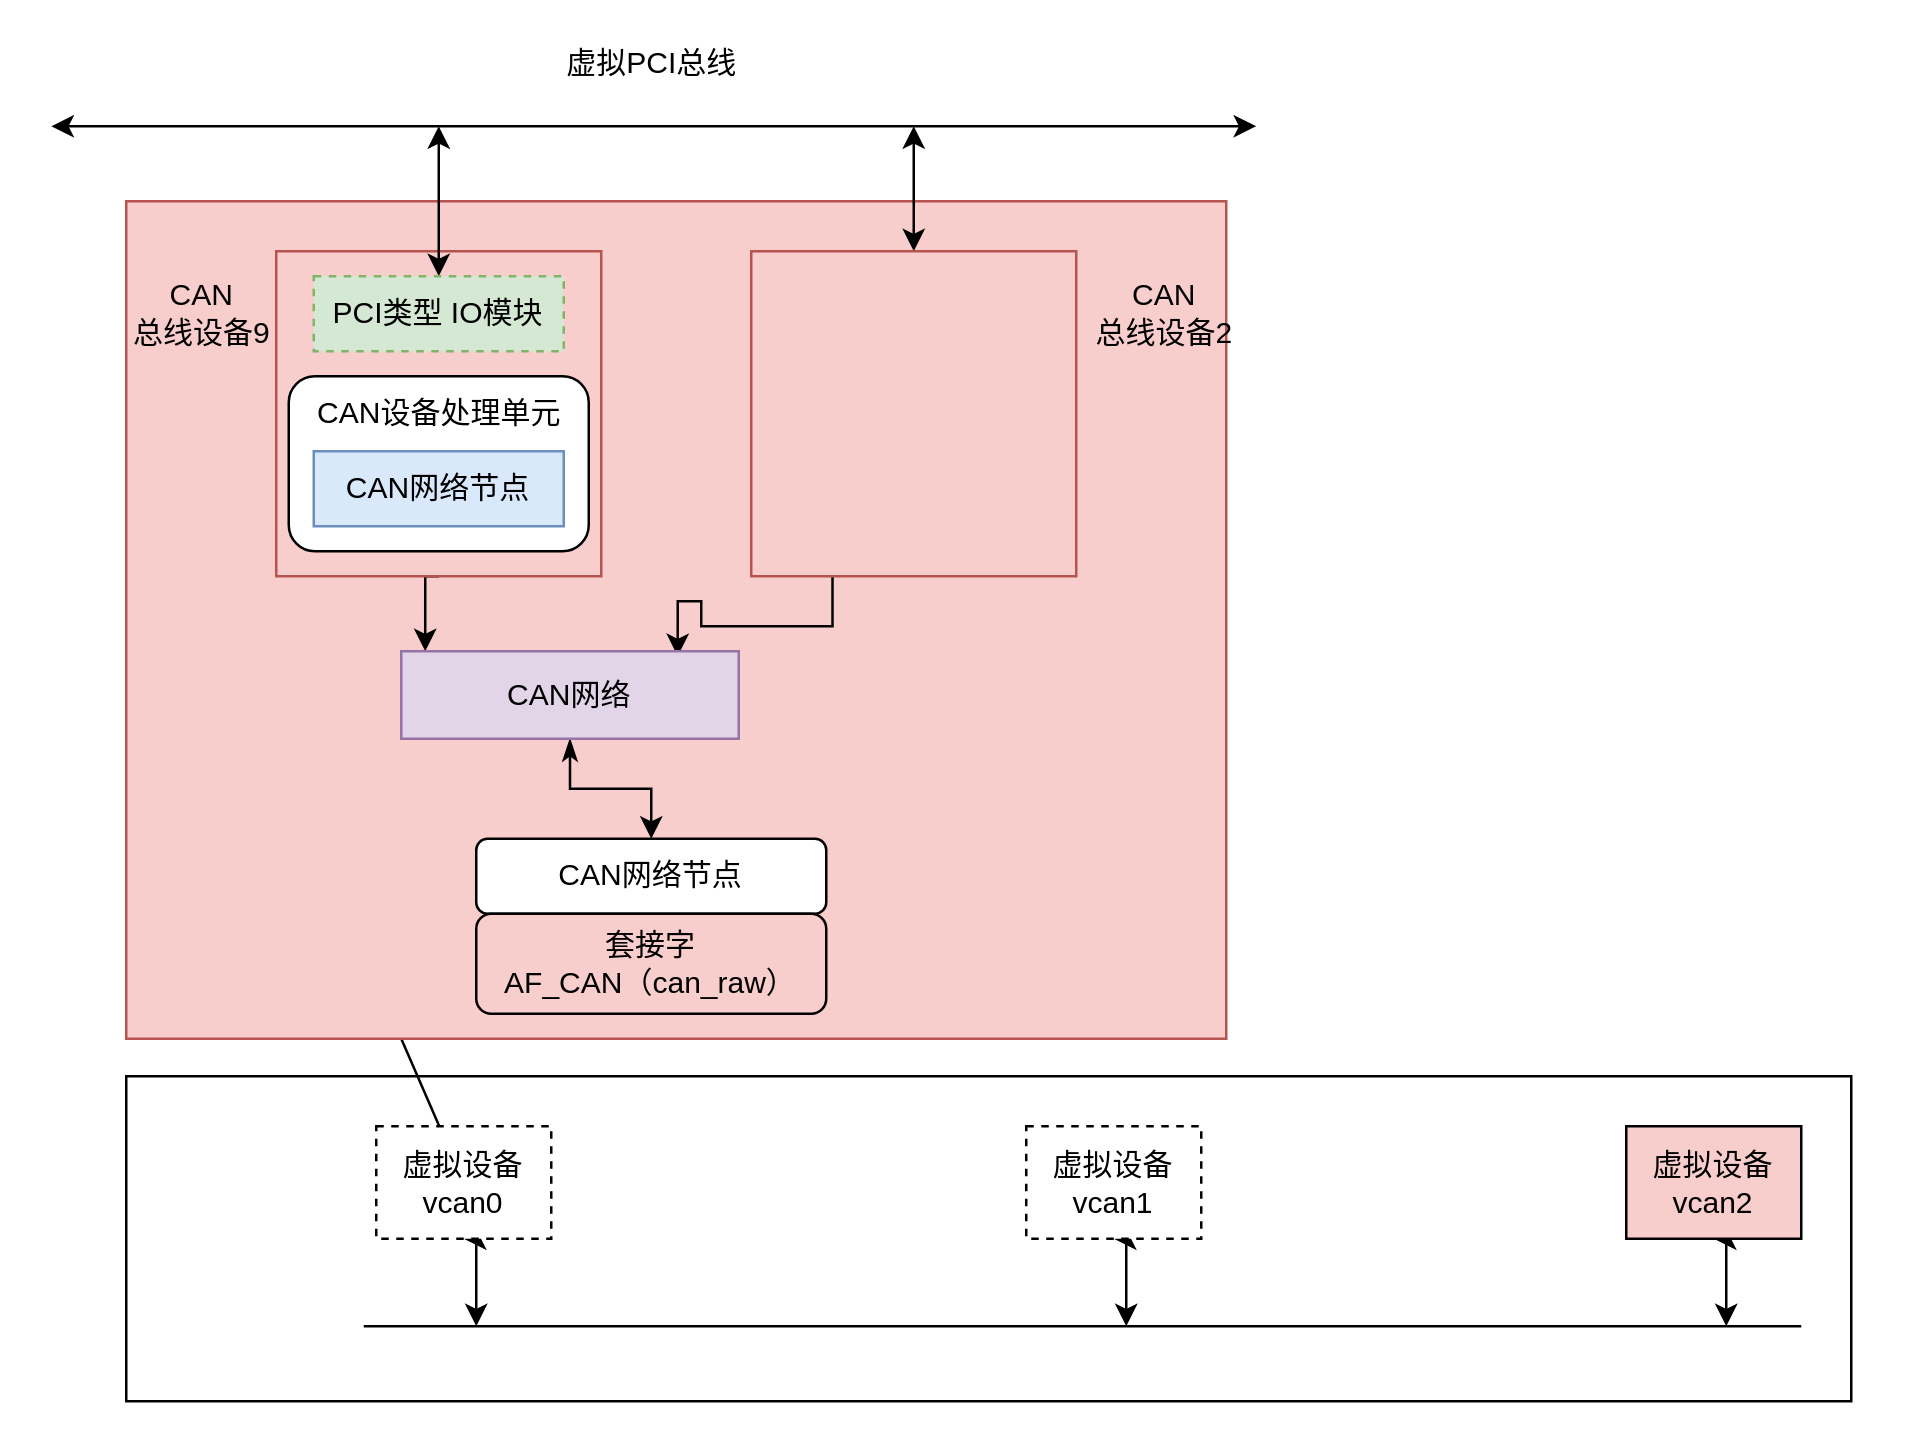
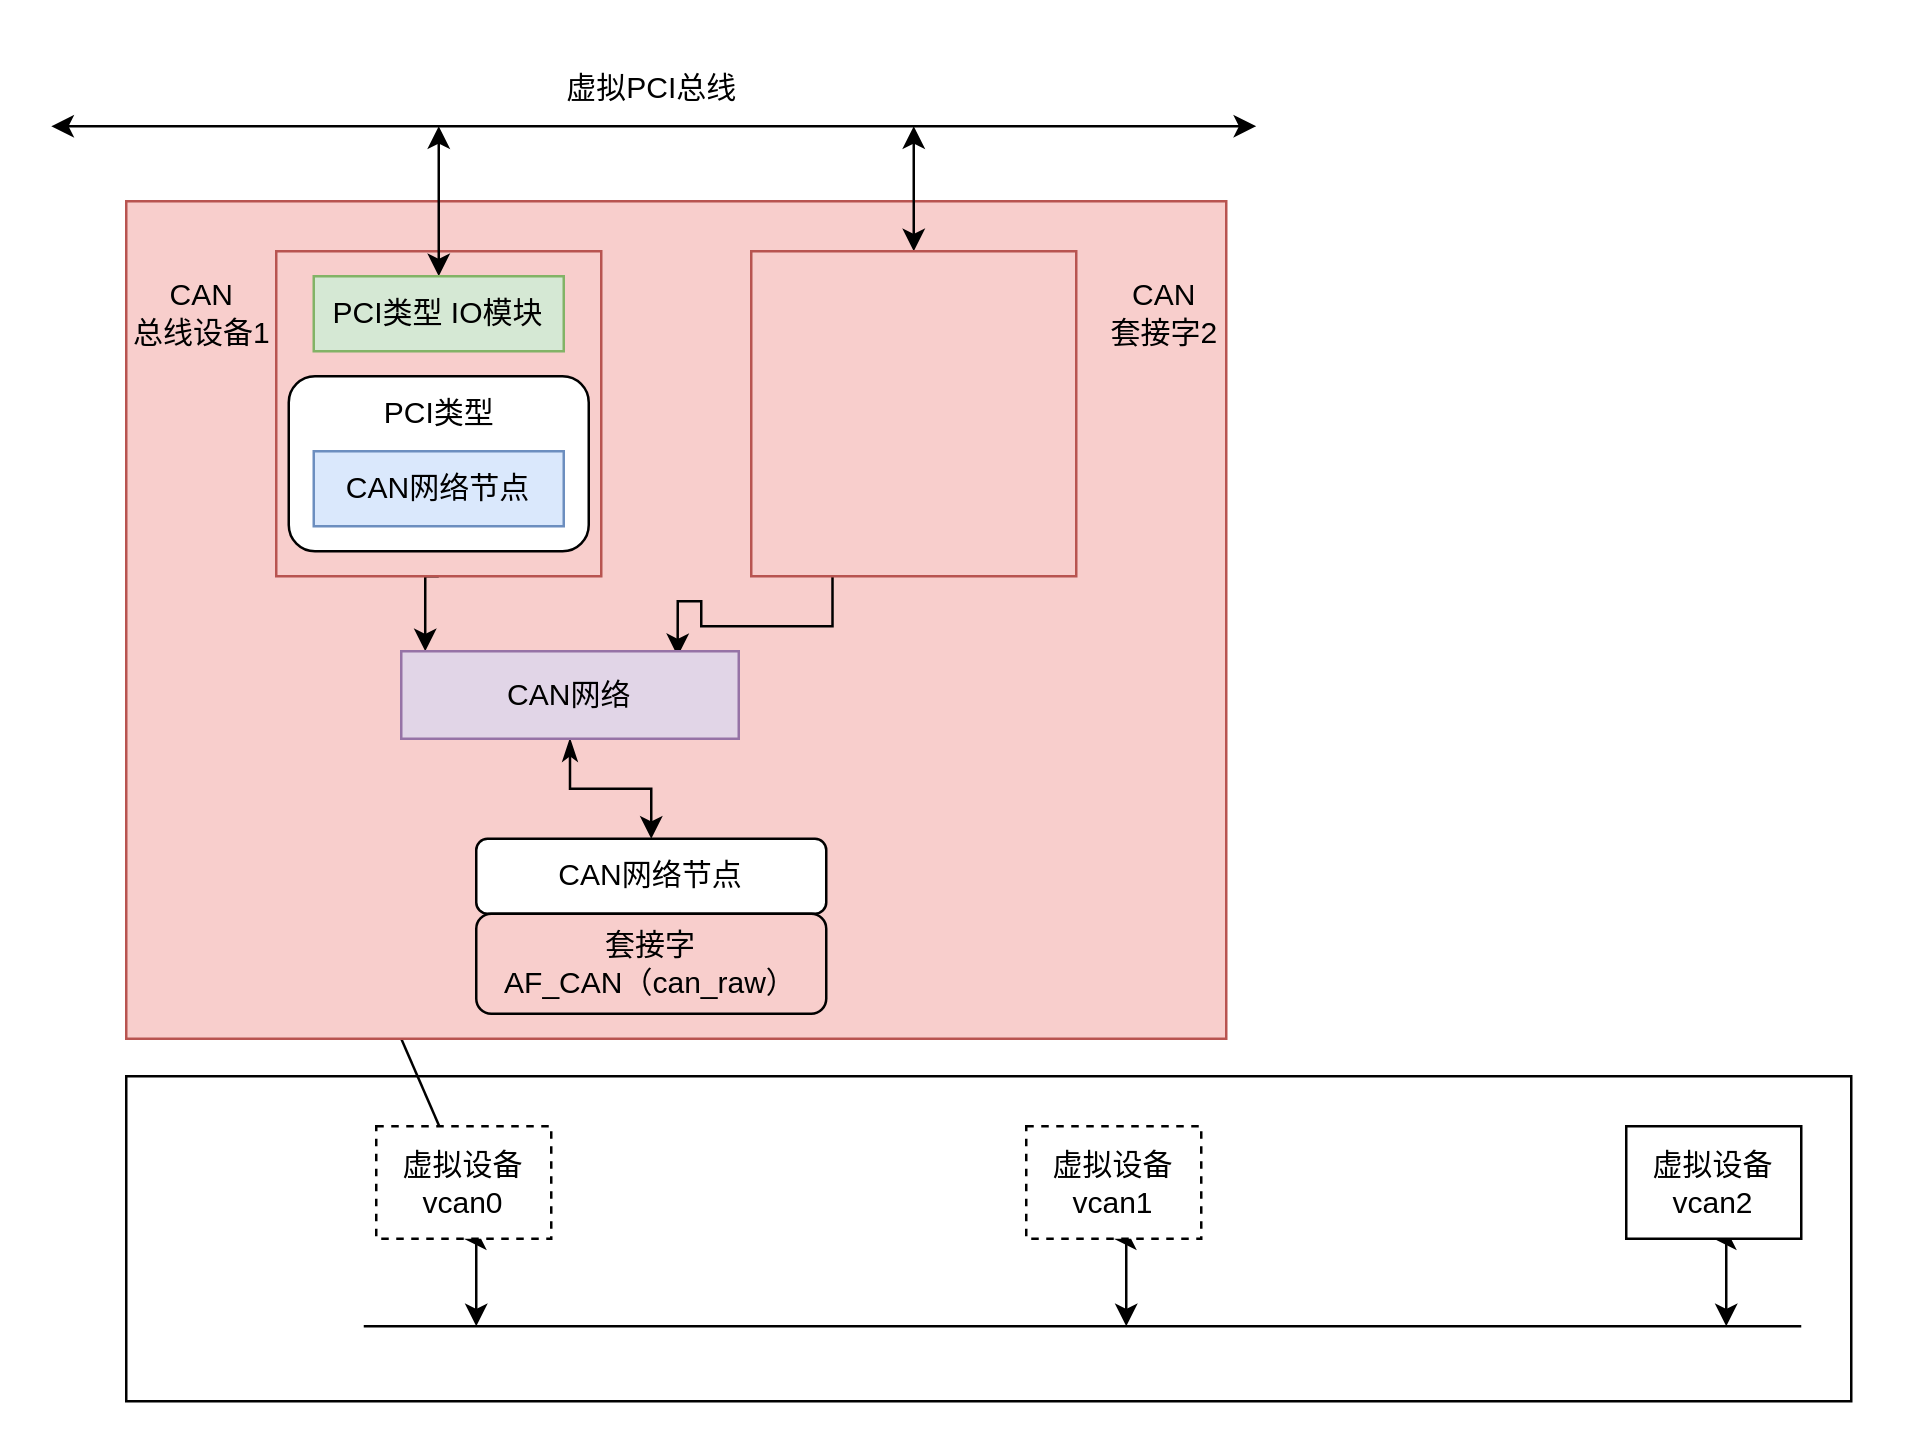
(651, 64) -> (651, 89)
(203, 314) -> (203, 314)
(439, 314) -> (439, 314)
(1165, 314) -> (1165, 314)
(440, 414) -> (440, 414)
(1714, 1183) -> (1714, 1183)
